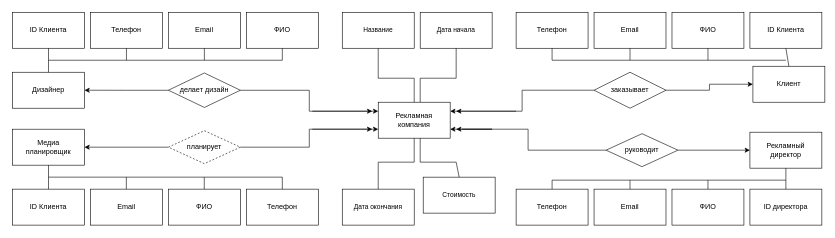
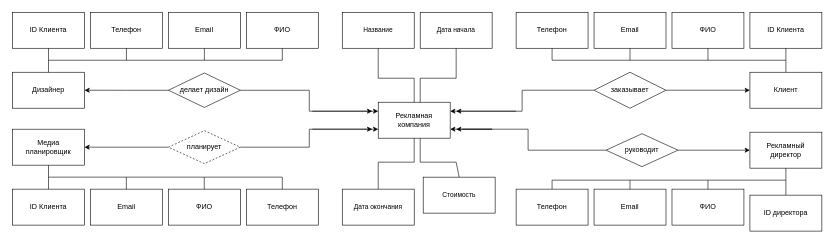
(789, 84) -> (786, 90)
(786, 207) -> (786, 213)
